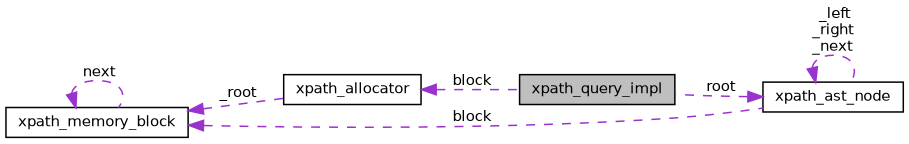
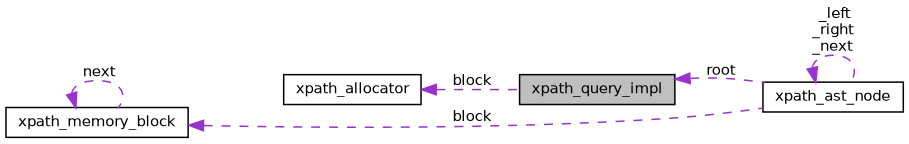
(711, 96) -> (727, 78)
(243, 104) -> none
